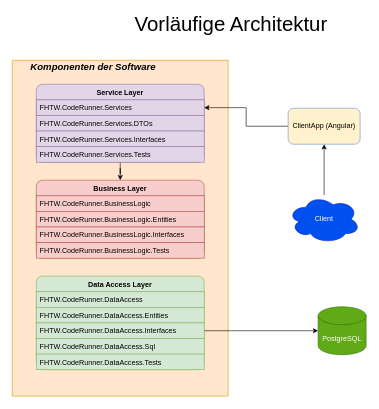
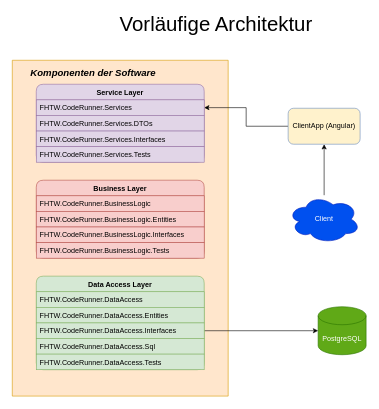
(231, 24) -> (216, 24)
(93, 66) -> (93, 72)
(120, 171) -> none
